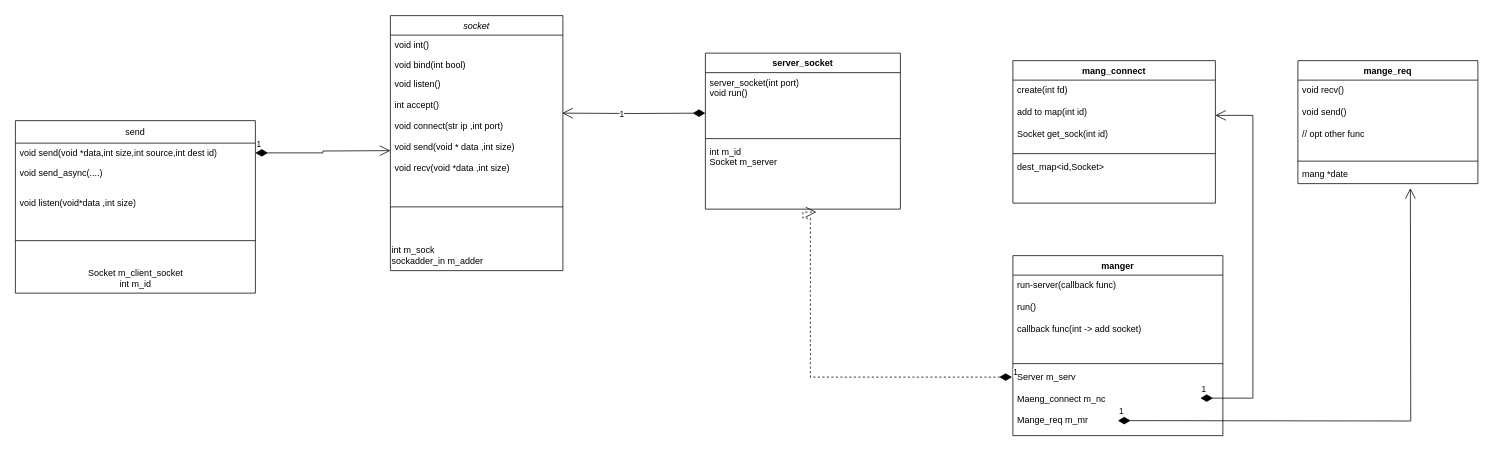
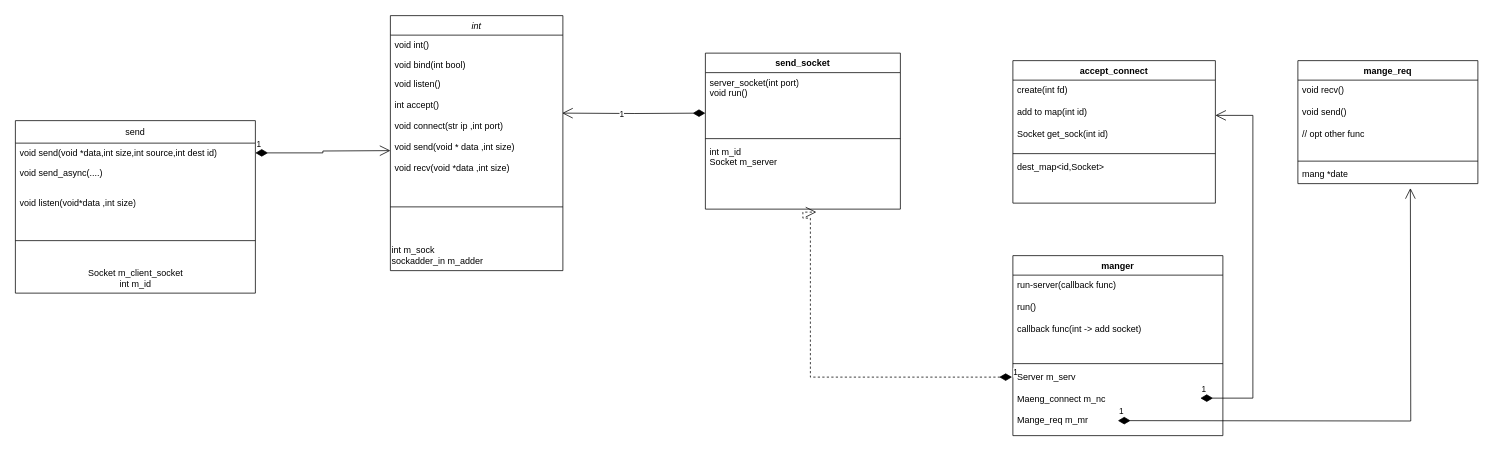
(476, 26) -> (476, 26)
(803, 64) -> (803, 64)
(1114, 71) -> (1114, 71)
